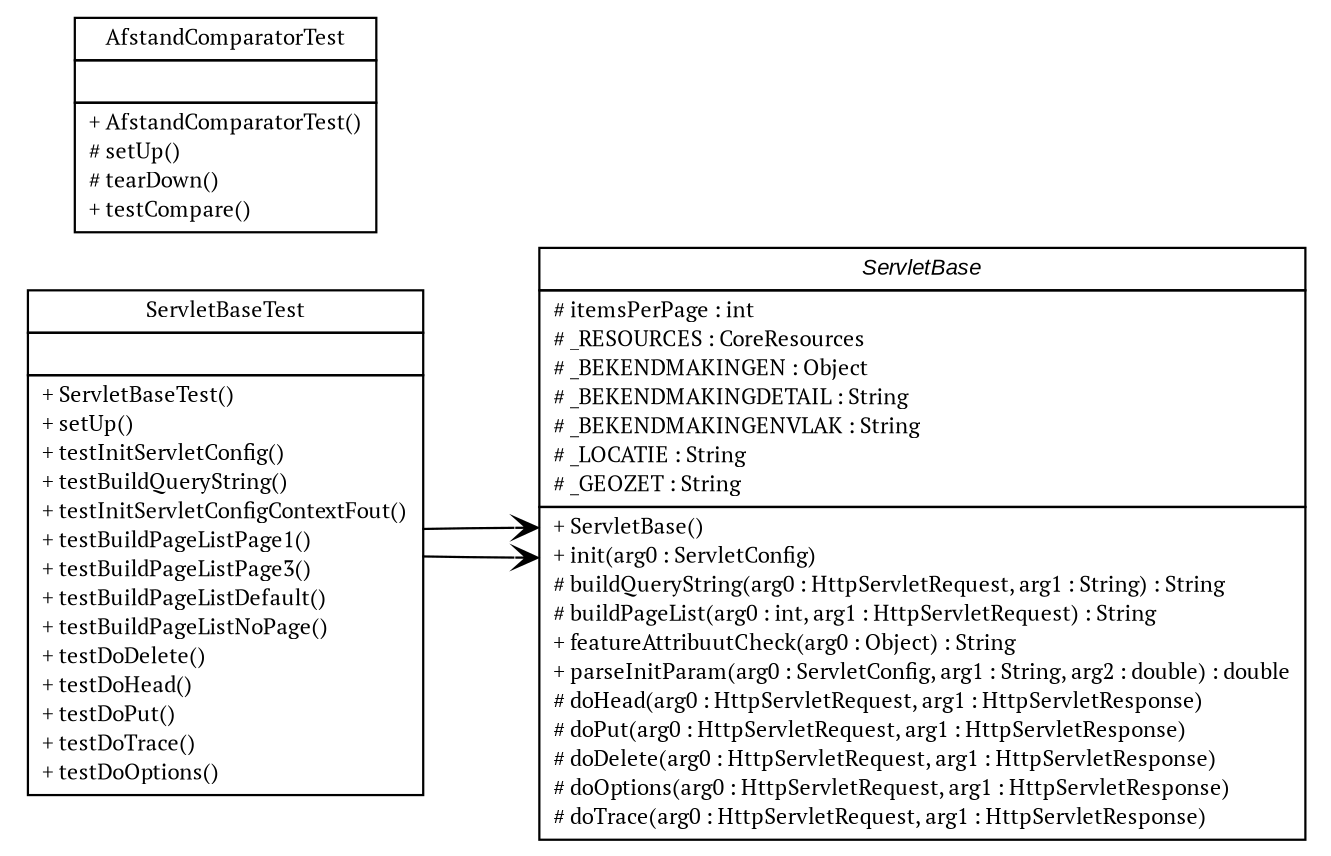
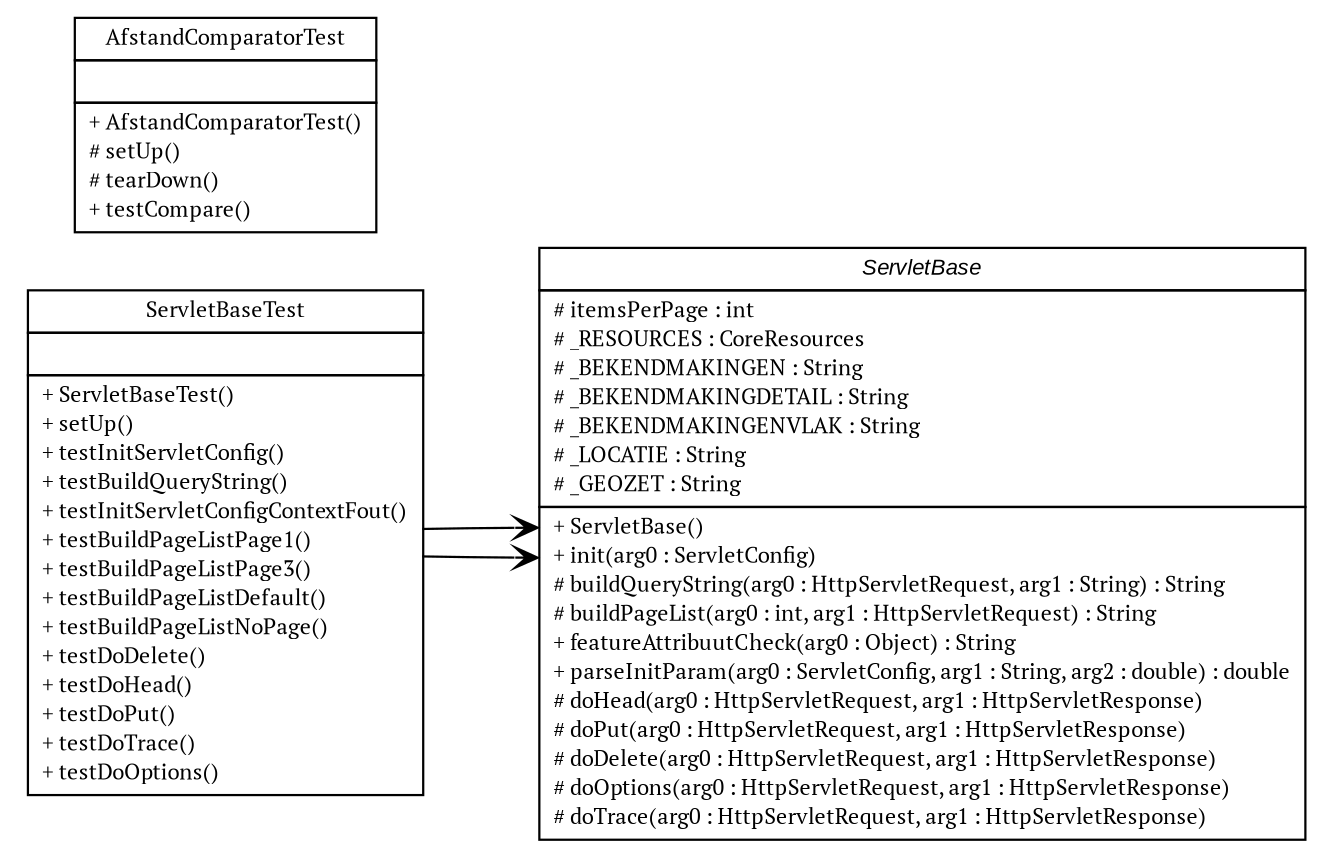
(711, 368) -> (709, 368)
